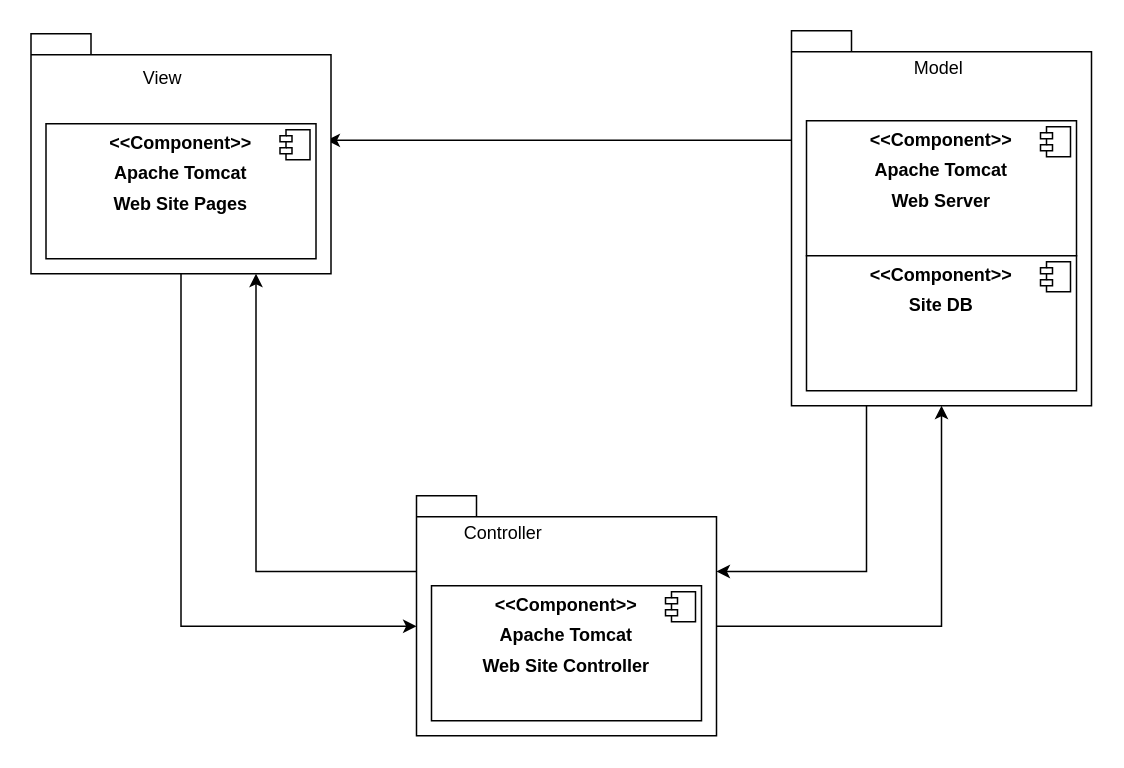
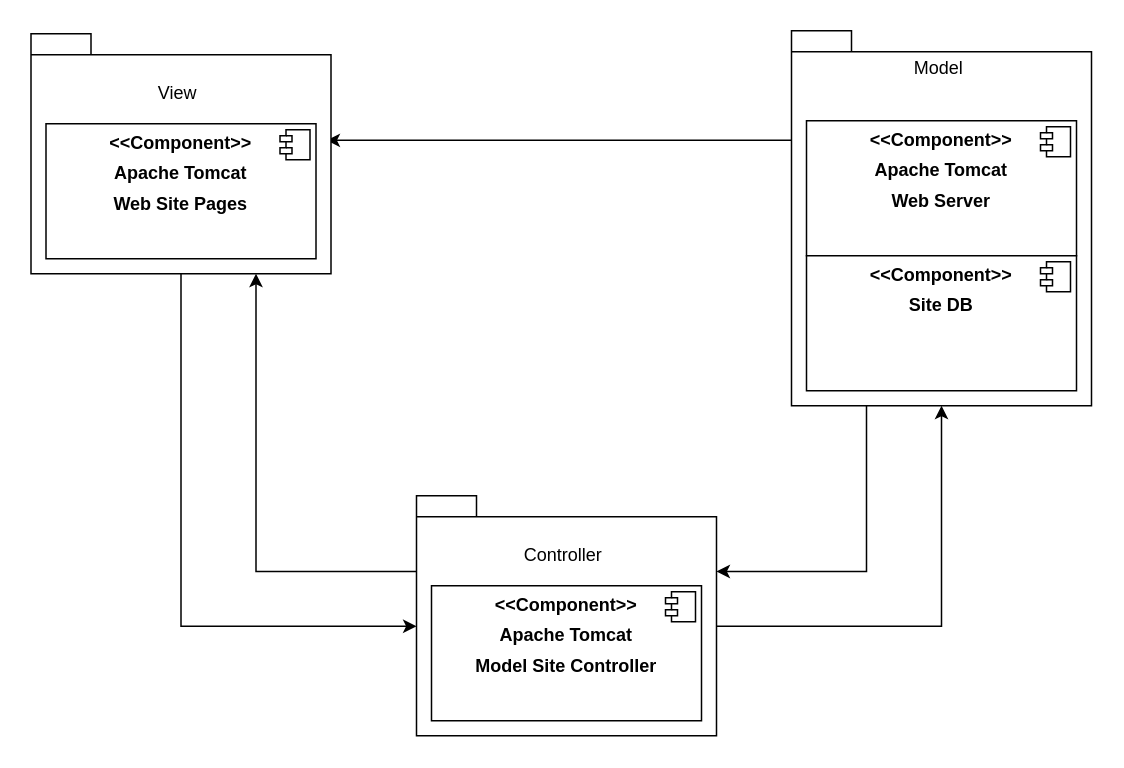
(170, 79) -> (185, 94)
(514, 533) -> (574, 556)
(515, 586) -> (523, 586)
